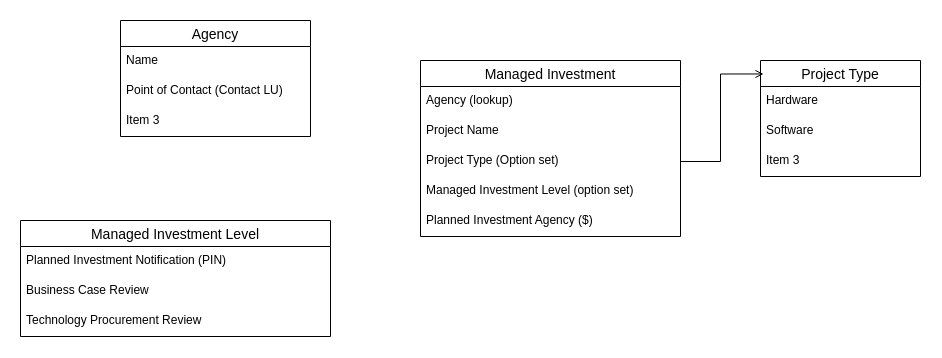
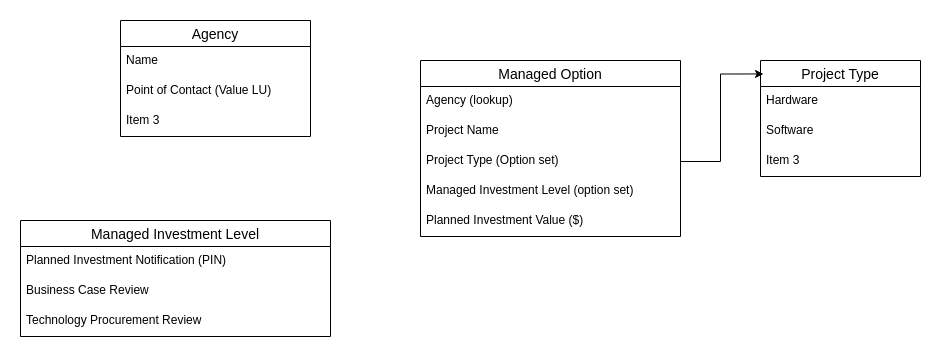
(550, 74) -> (550, 74)
(756, 74) -> (755, 74)
(216, 90) -> (207, 90)
(517, 220) -> (512, 220)
